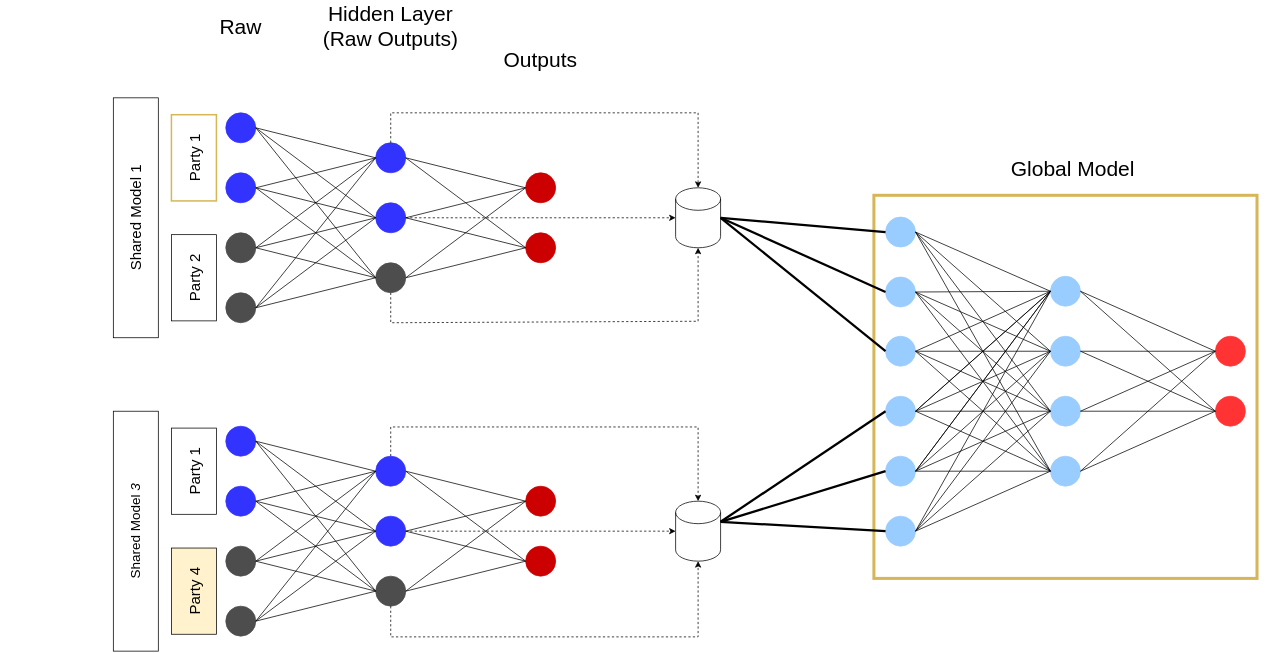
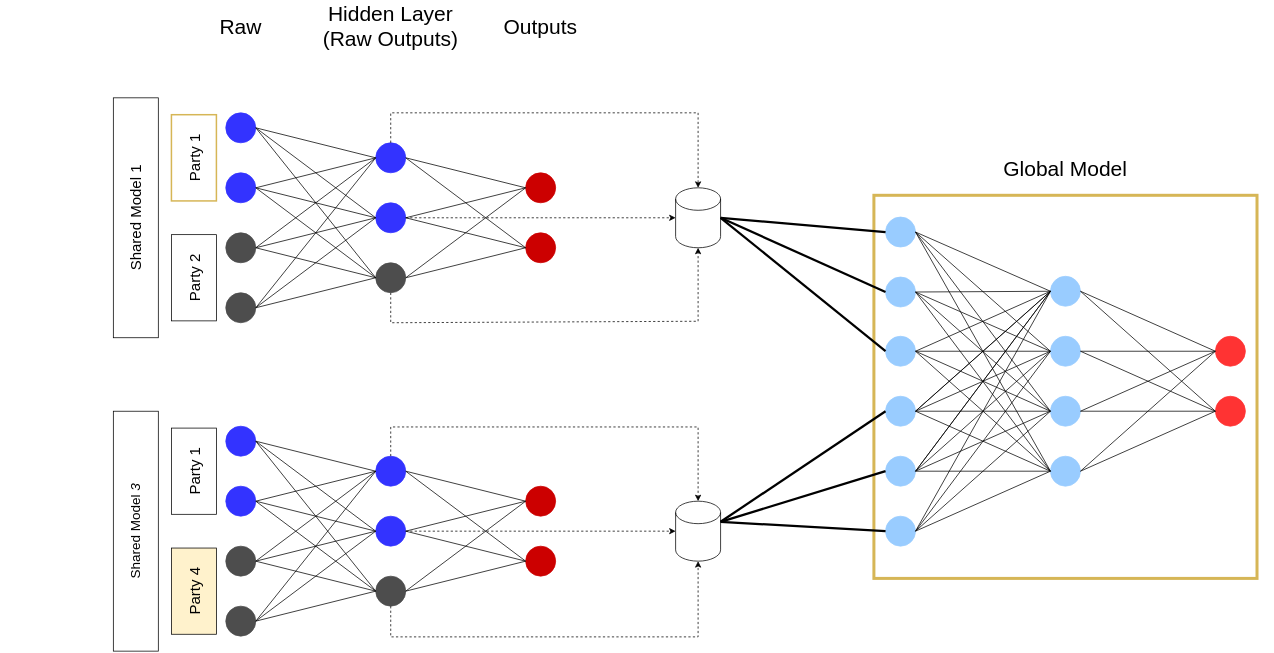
(540, 60) -> (540, 27)
(1073, 169) -> (1065, 169)
